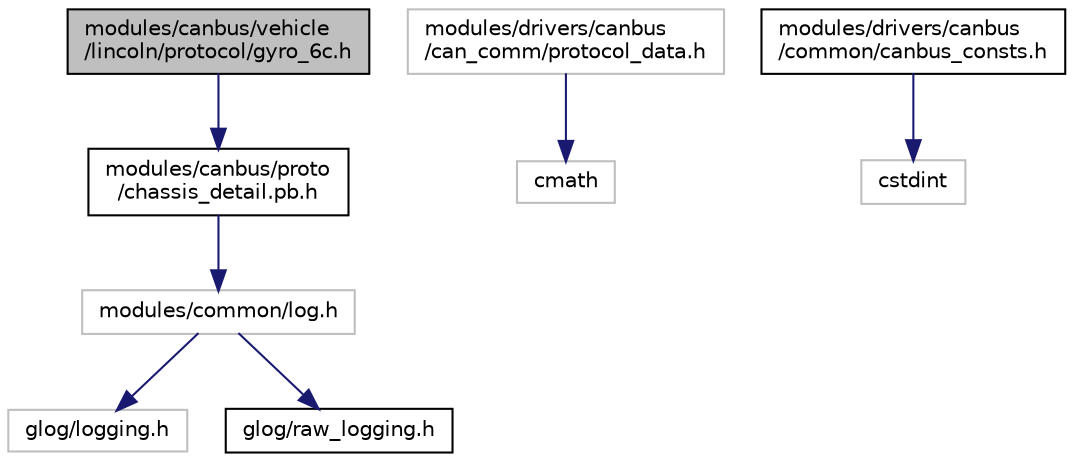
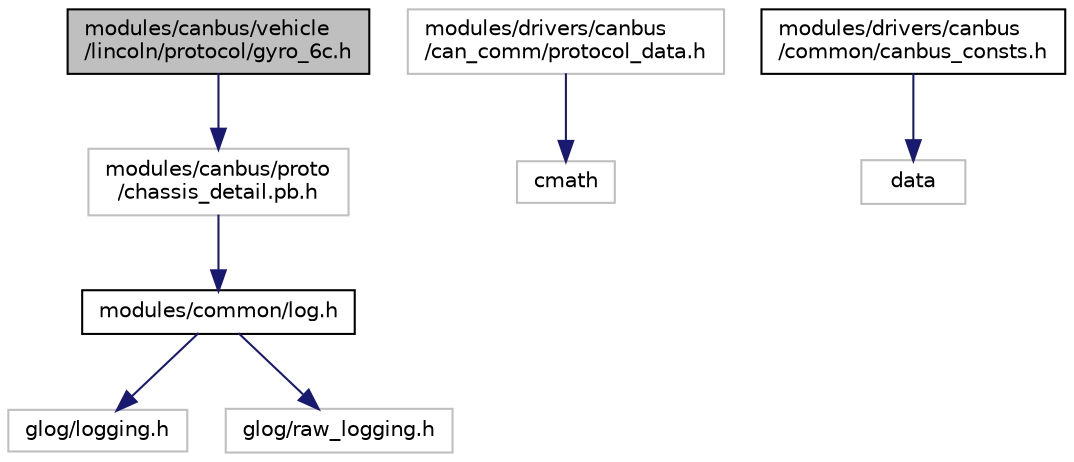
(218, 182) -> (218, 182)
(913, 182) -> (913, 182)
(218, 312) -> (218, 312)
(339, 431) -> (339, 431)
